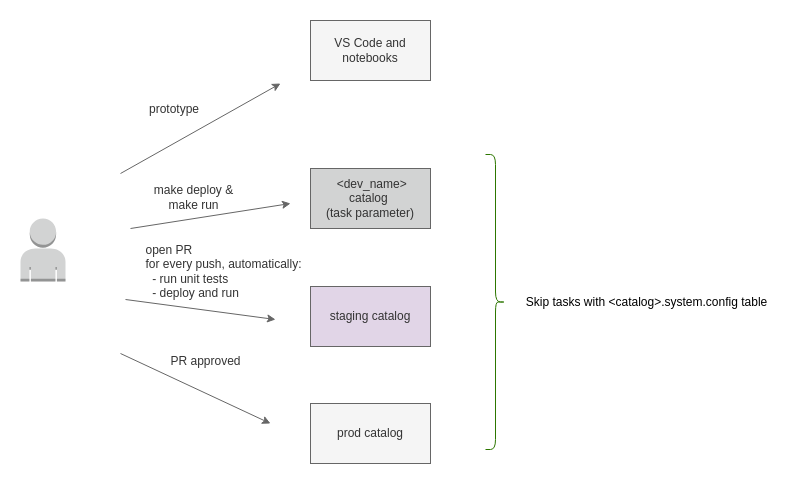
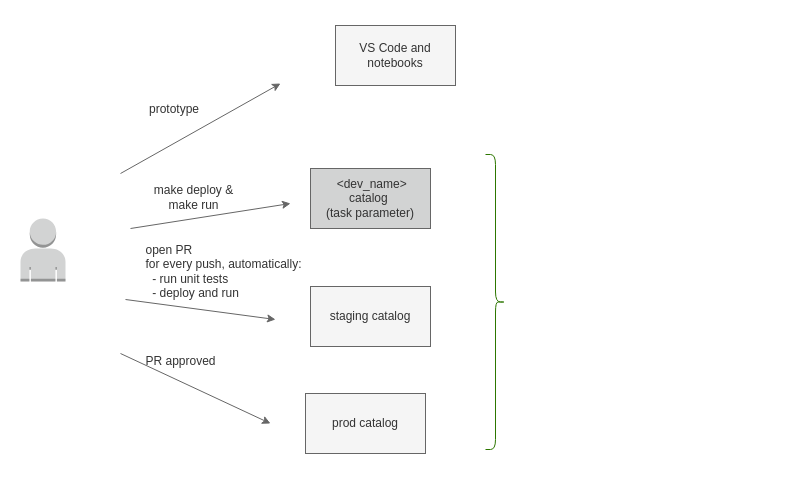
(371, 51) -> (396, 56)
(646, 302) -> none
(371, 317) -> (371, 317)
(206, 362) -> (181, 362)
(371, 434) -> (366, 424)
